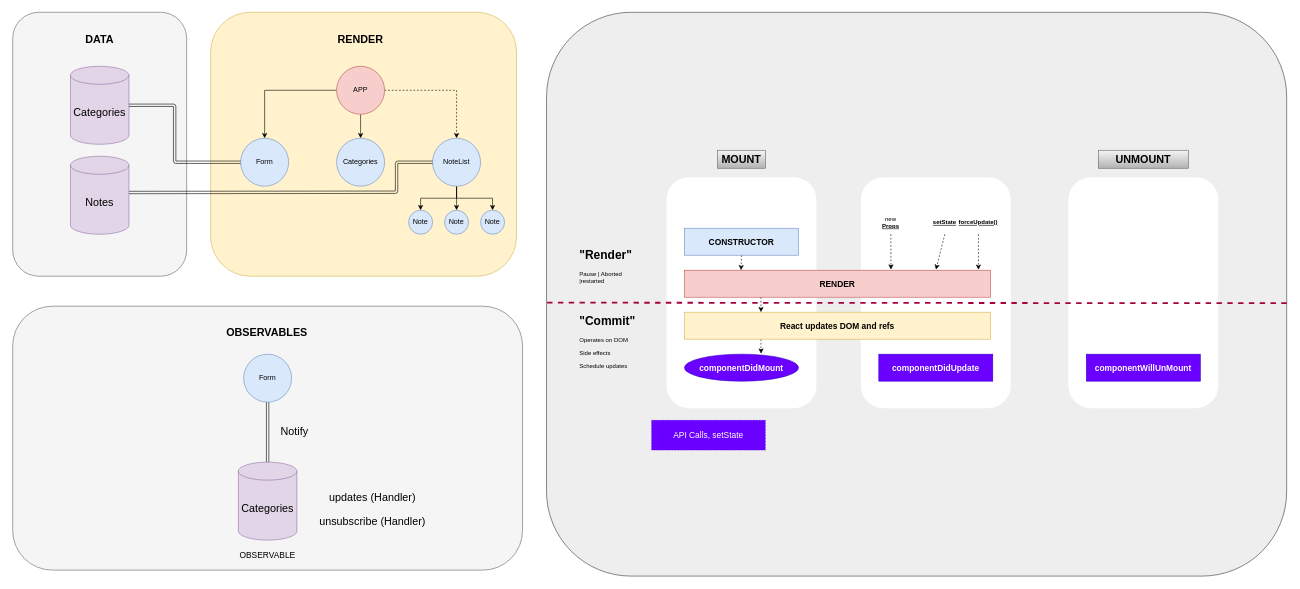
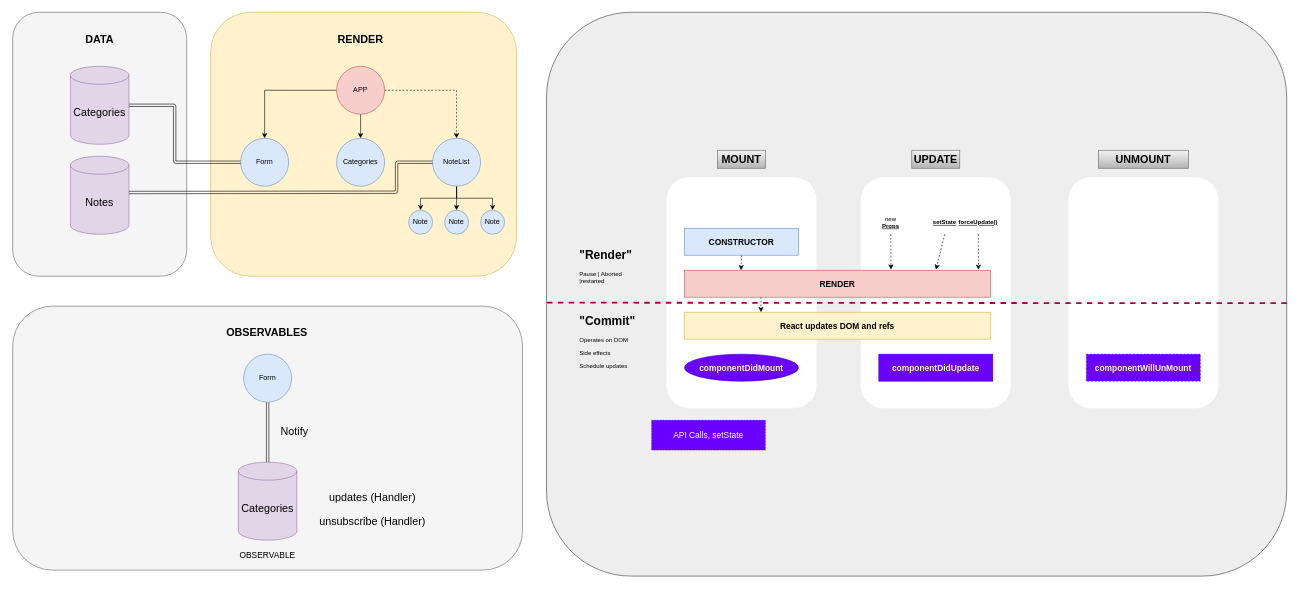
none -> (936, 159)
(761, 348) -> none
(1143, 368) -> (1143, 368)
